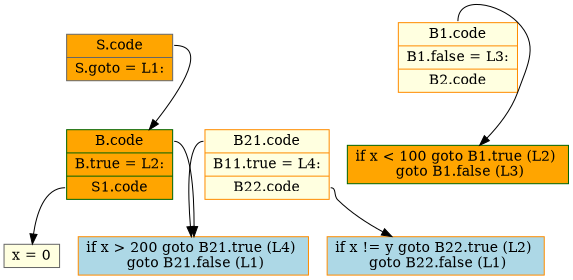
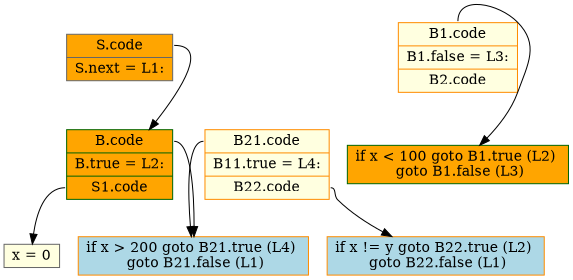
(120, 69) -> (120, 69)
